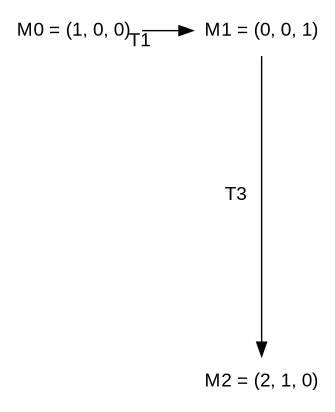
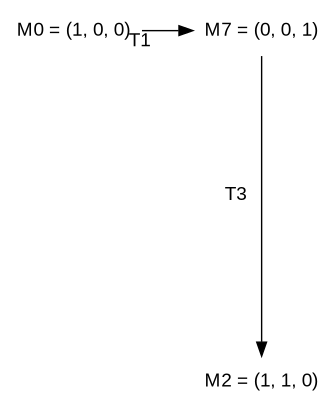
(262, 31) -> (262, 31)
(262, 381) -> (262, 381)
